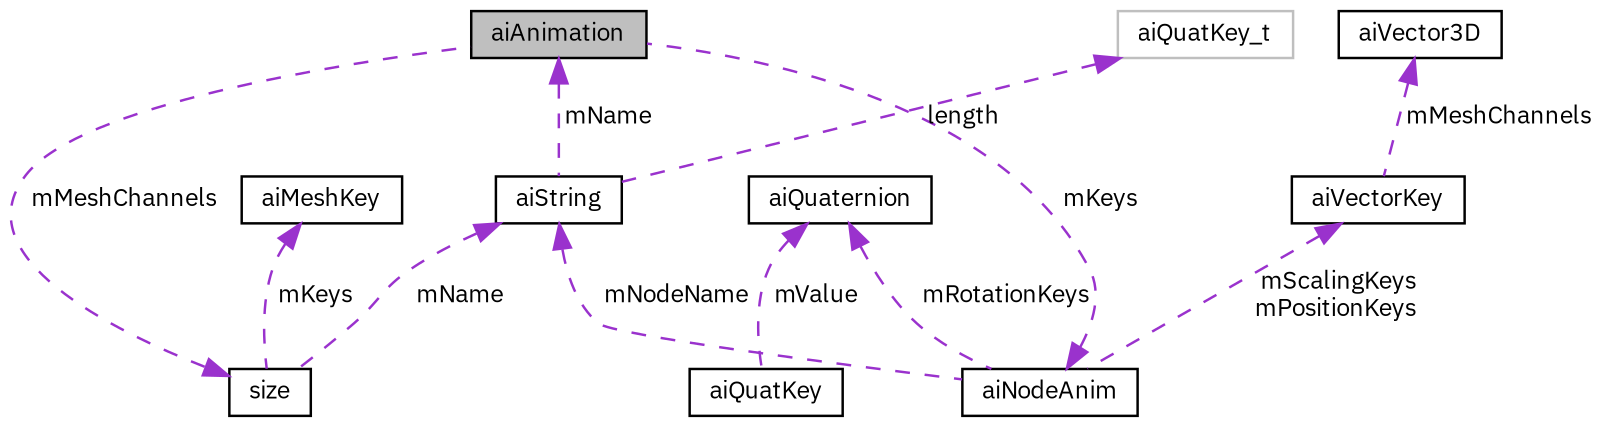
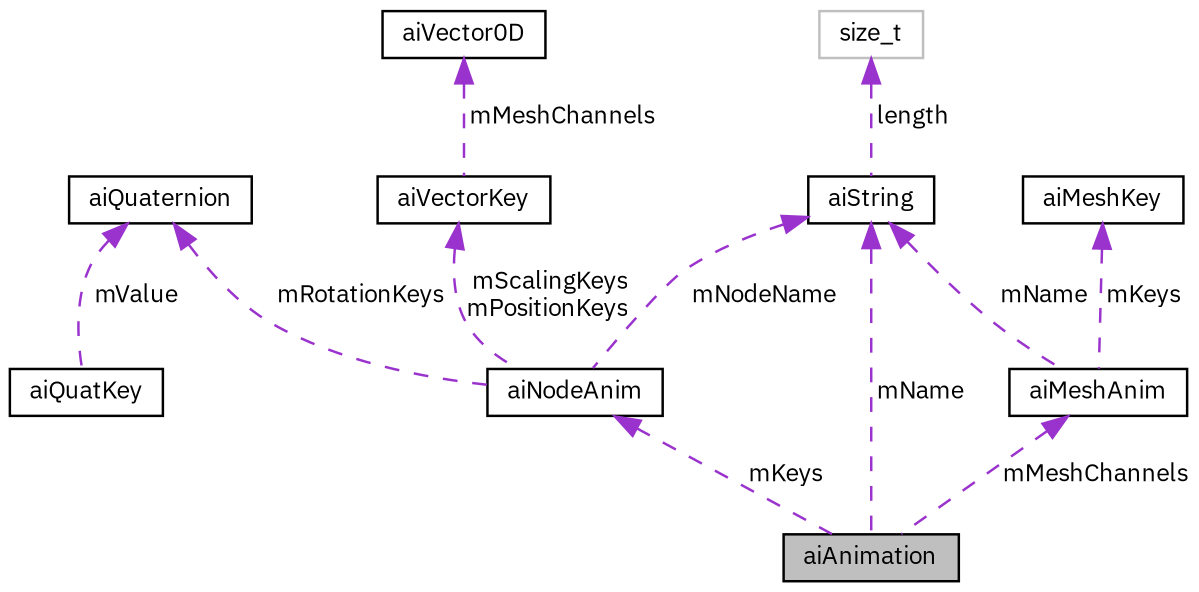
(1205, 35) -> (871, 35)
(1420, 35) -> (464, 35)
(559, 130) -> (871, 391)
(270, 392) -> (1098, 392)
